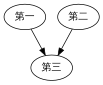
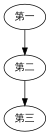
(36, 39) -> (25, 39)
